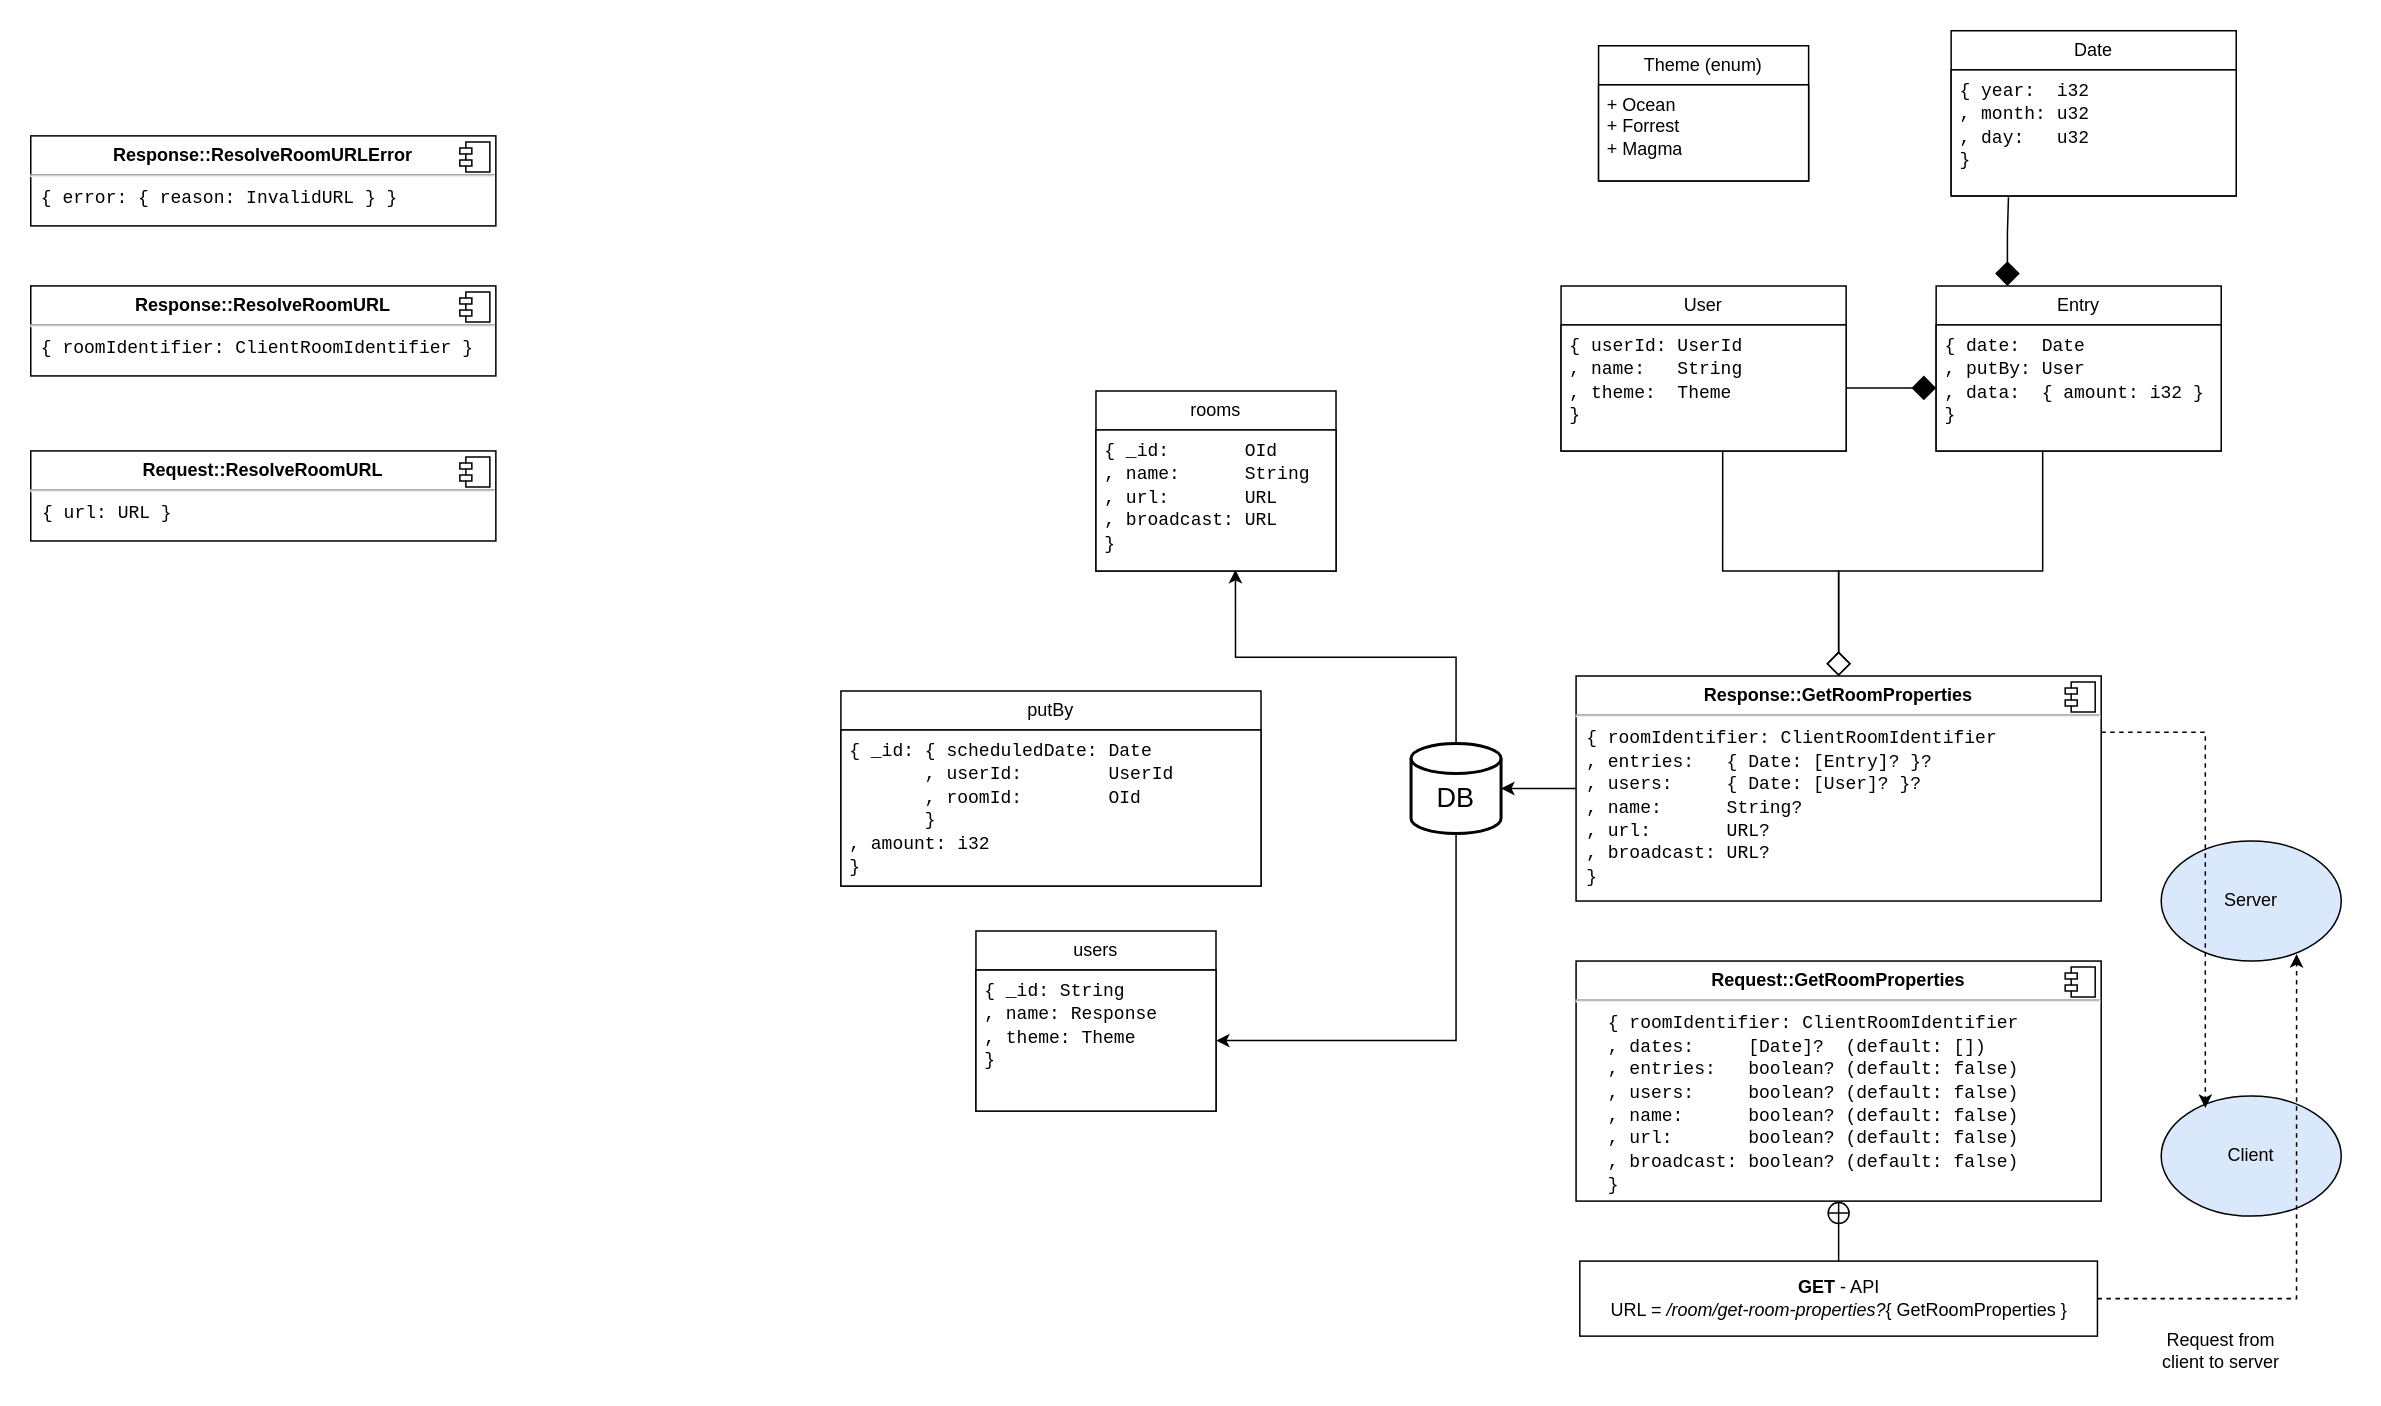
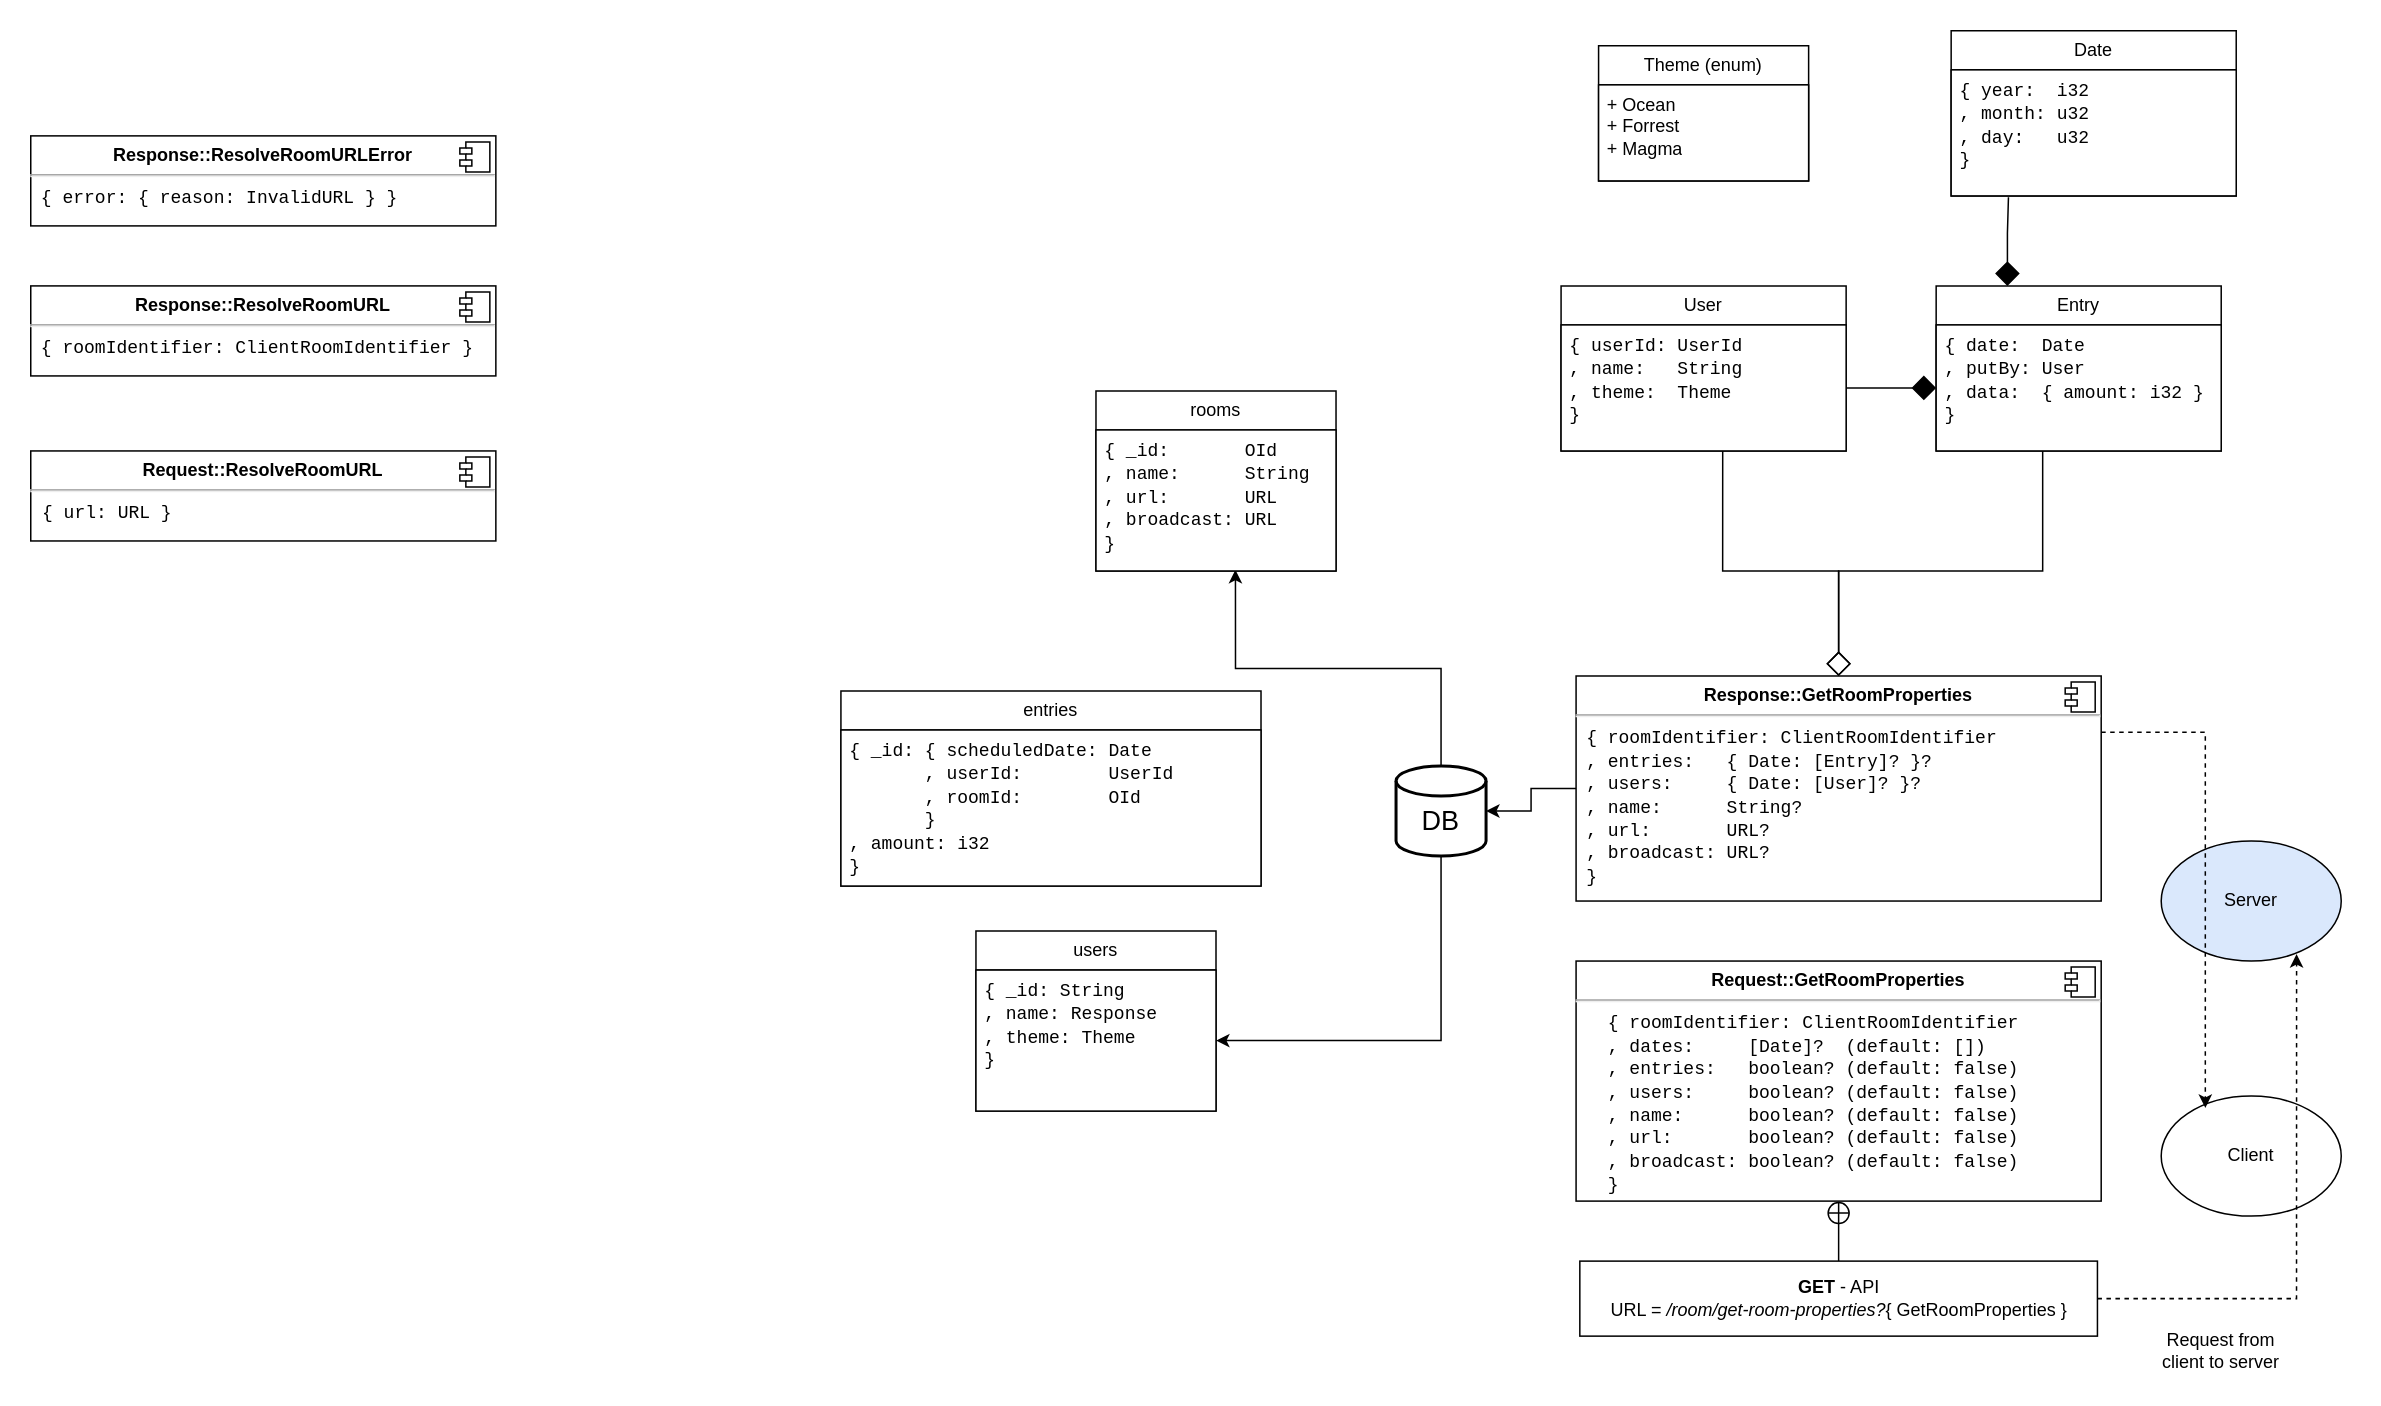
(1051, 710) -> (1051, 710)
(1456, 788) -> (1441, 811)
(2251, 1156) -> (2251, 1156)
